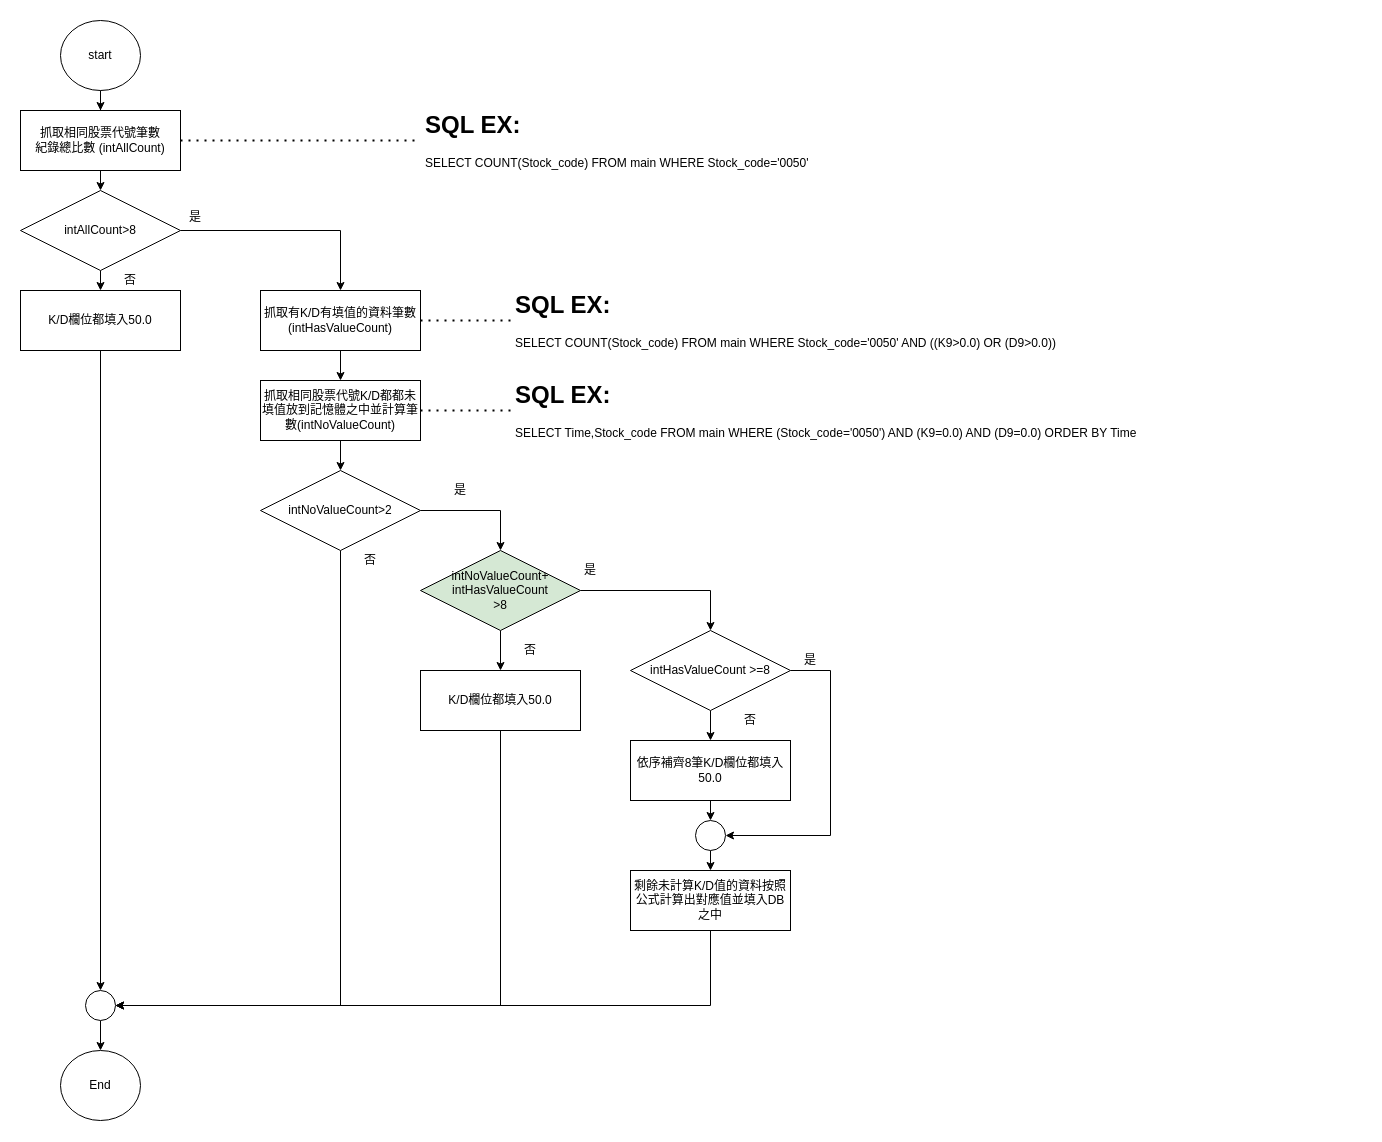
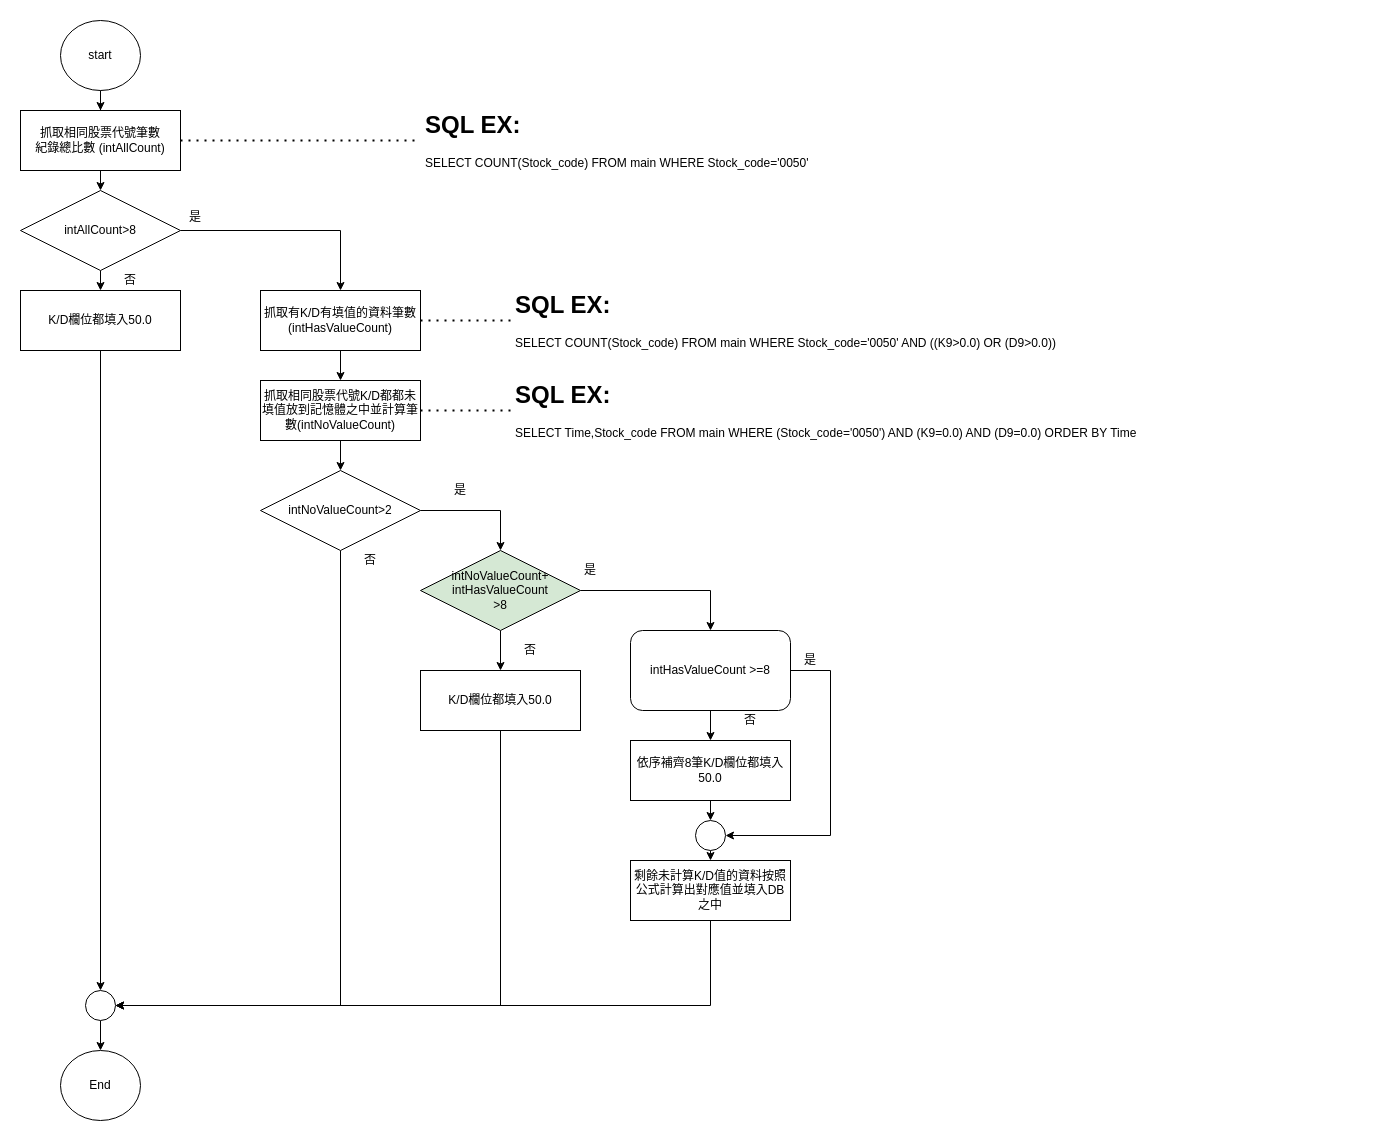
(711, 671) -> (711, 671)
(711, 901) -> (711, 891)
